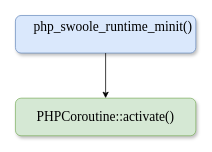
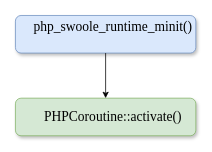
(105, 117) -> (113, 117)
